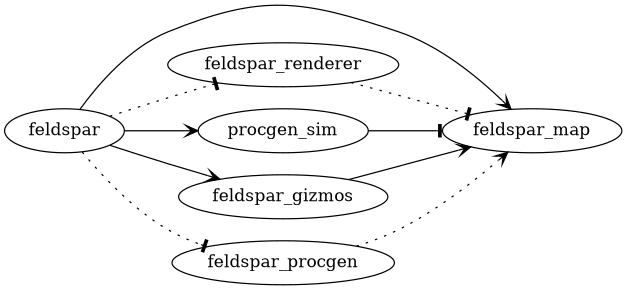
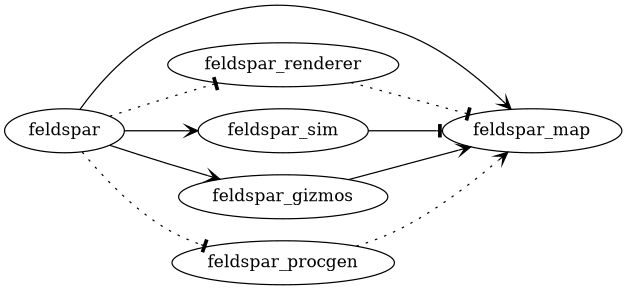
(283, 131) -> (283, 131)
